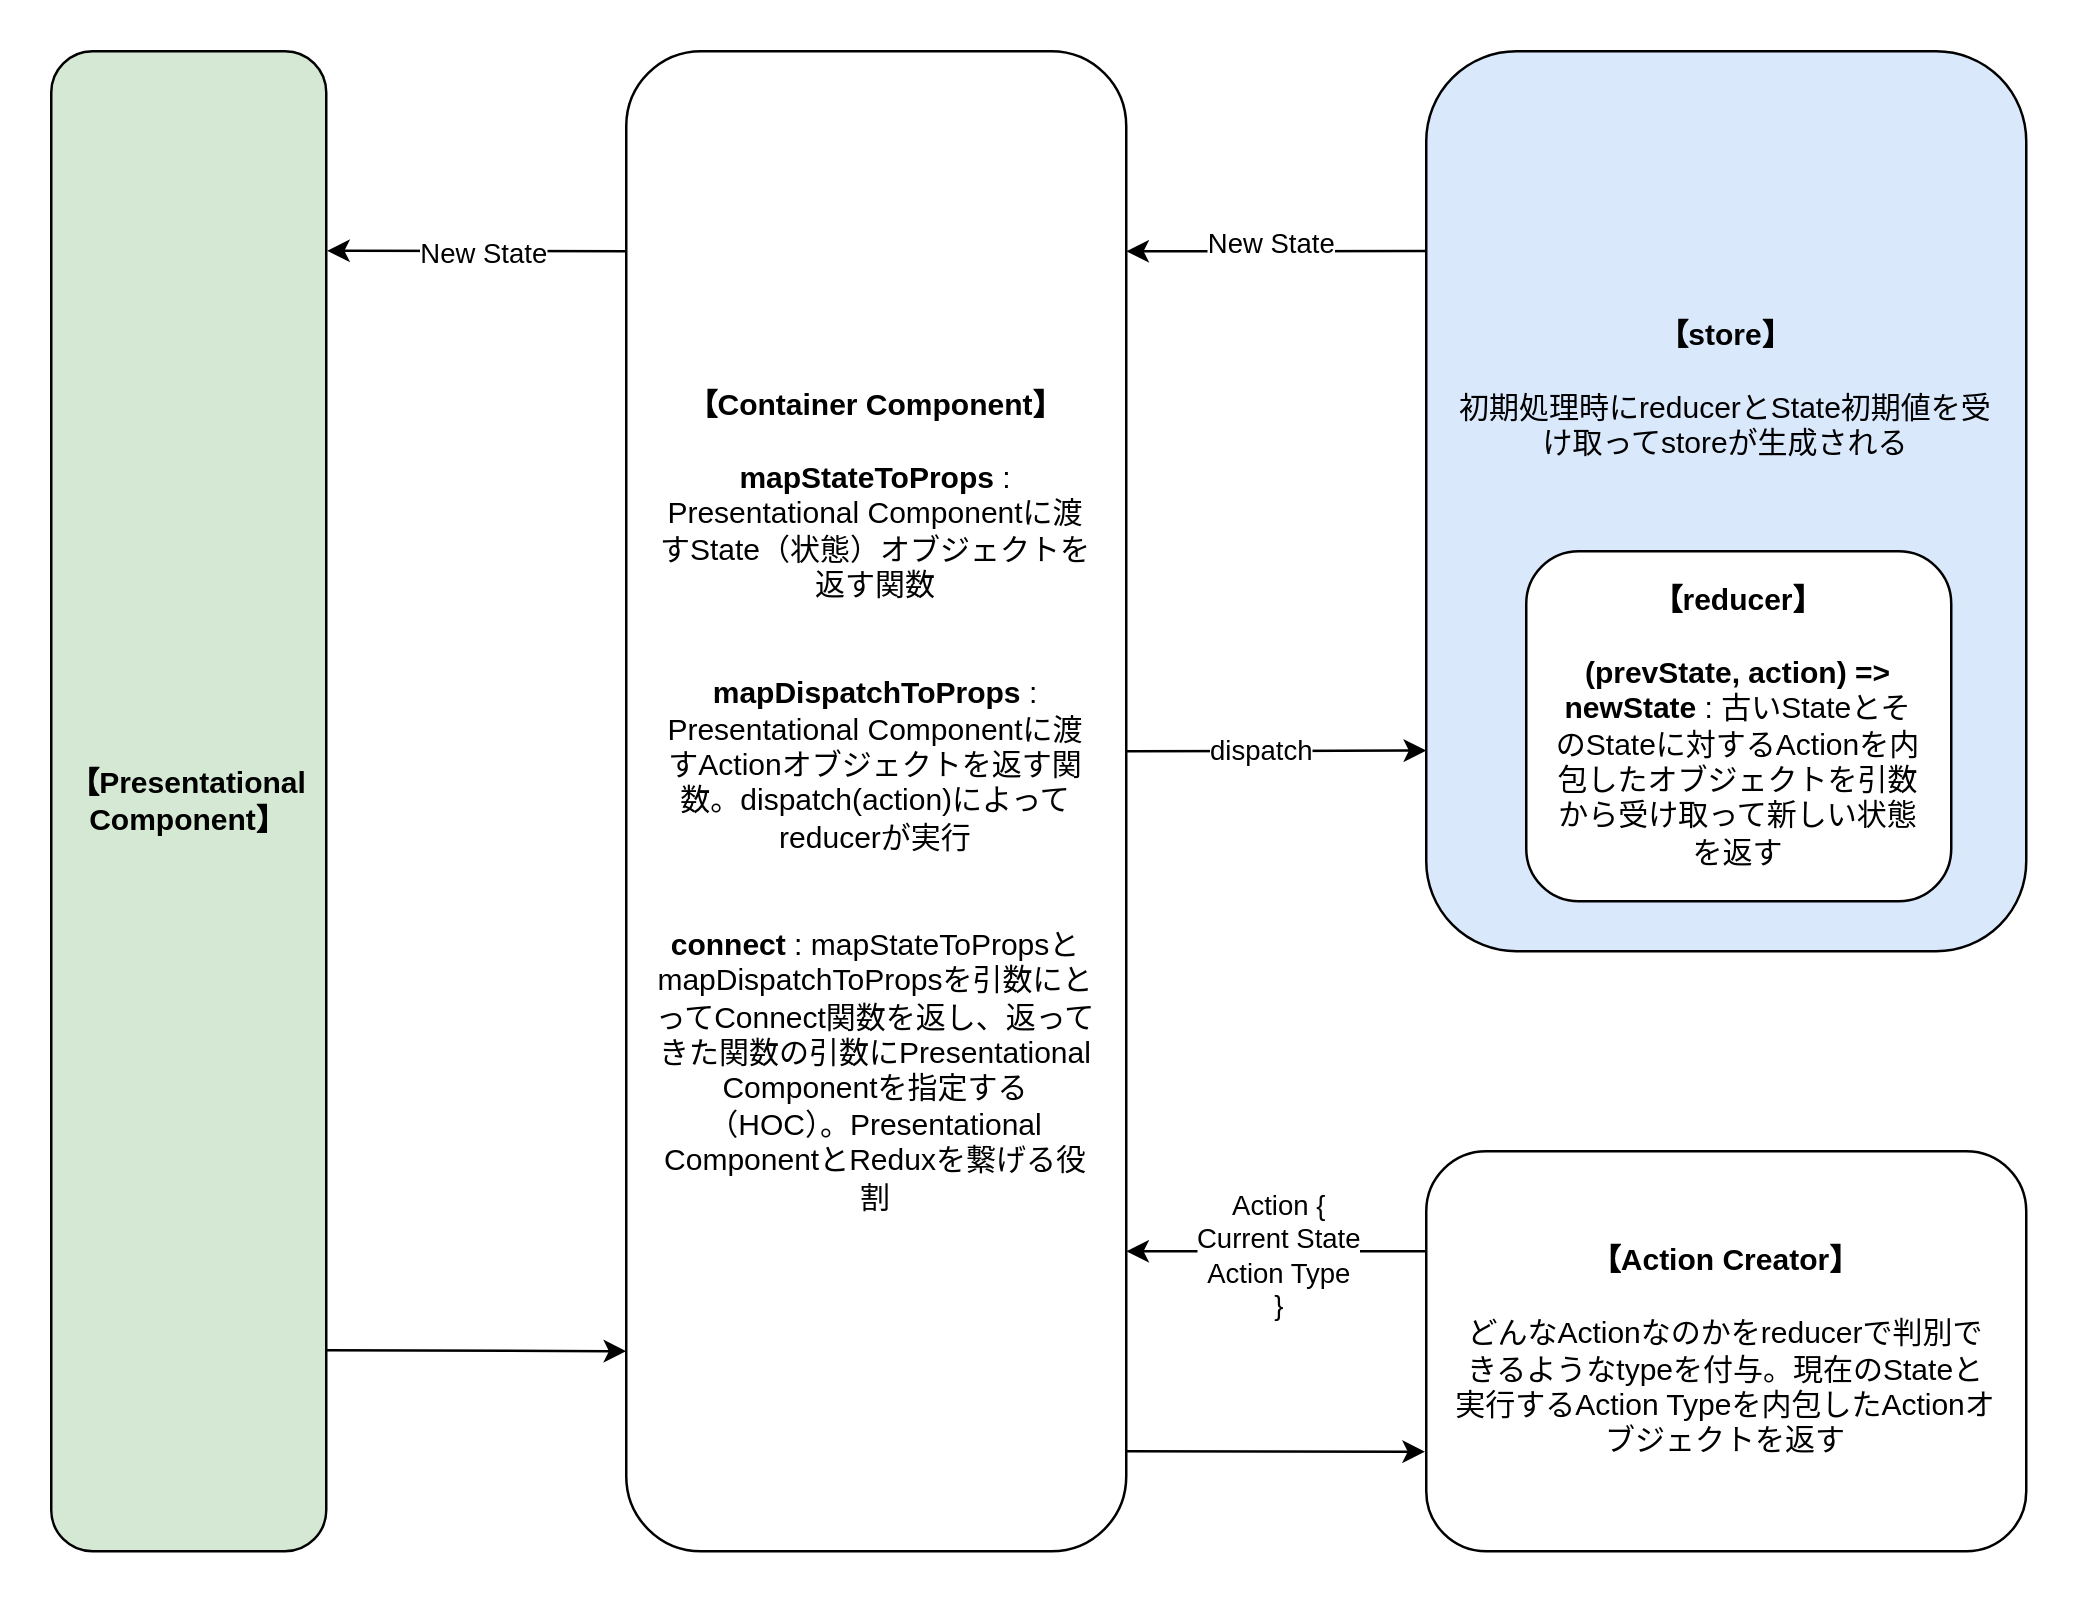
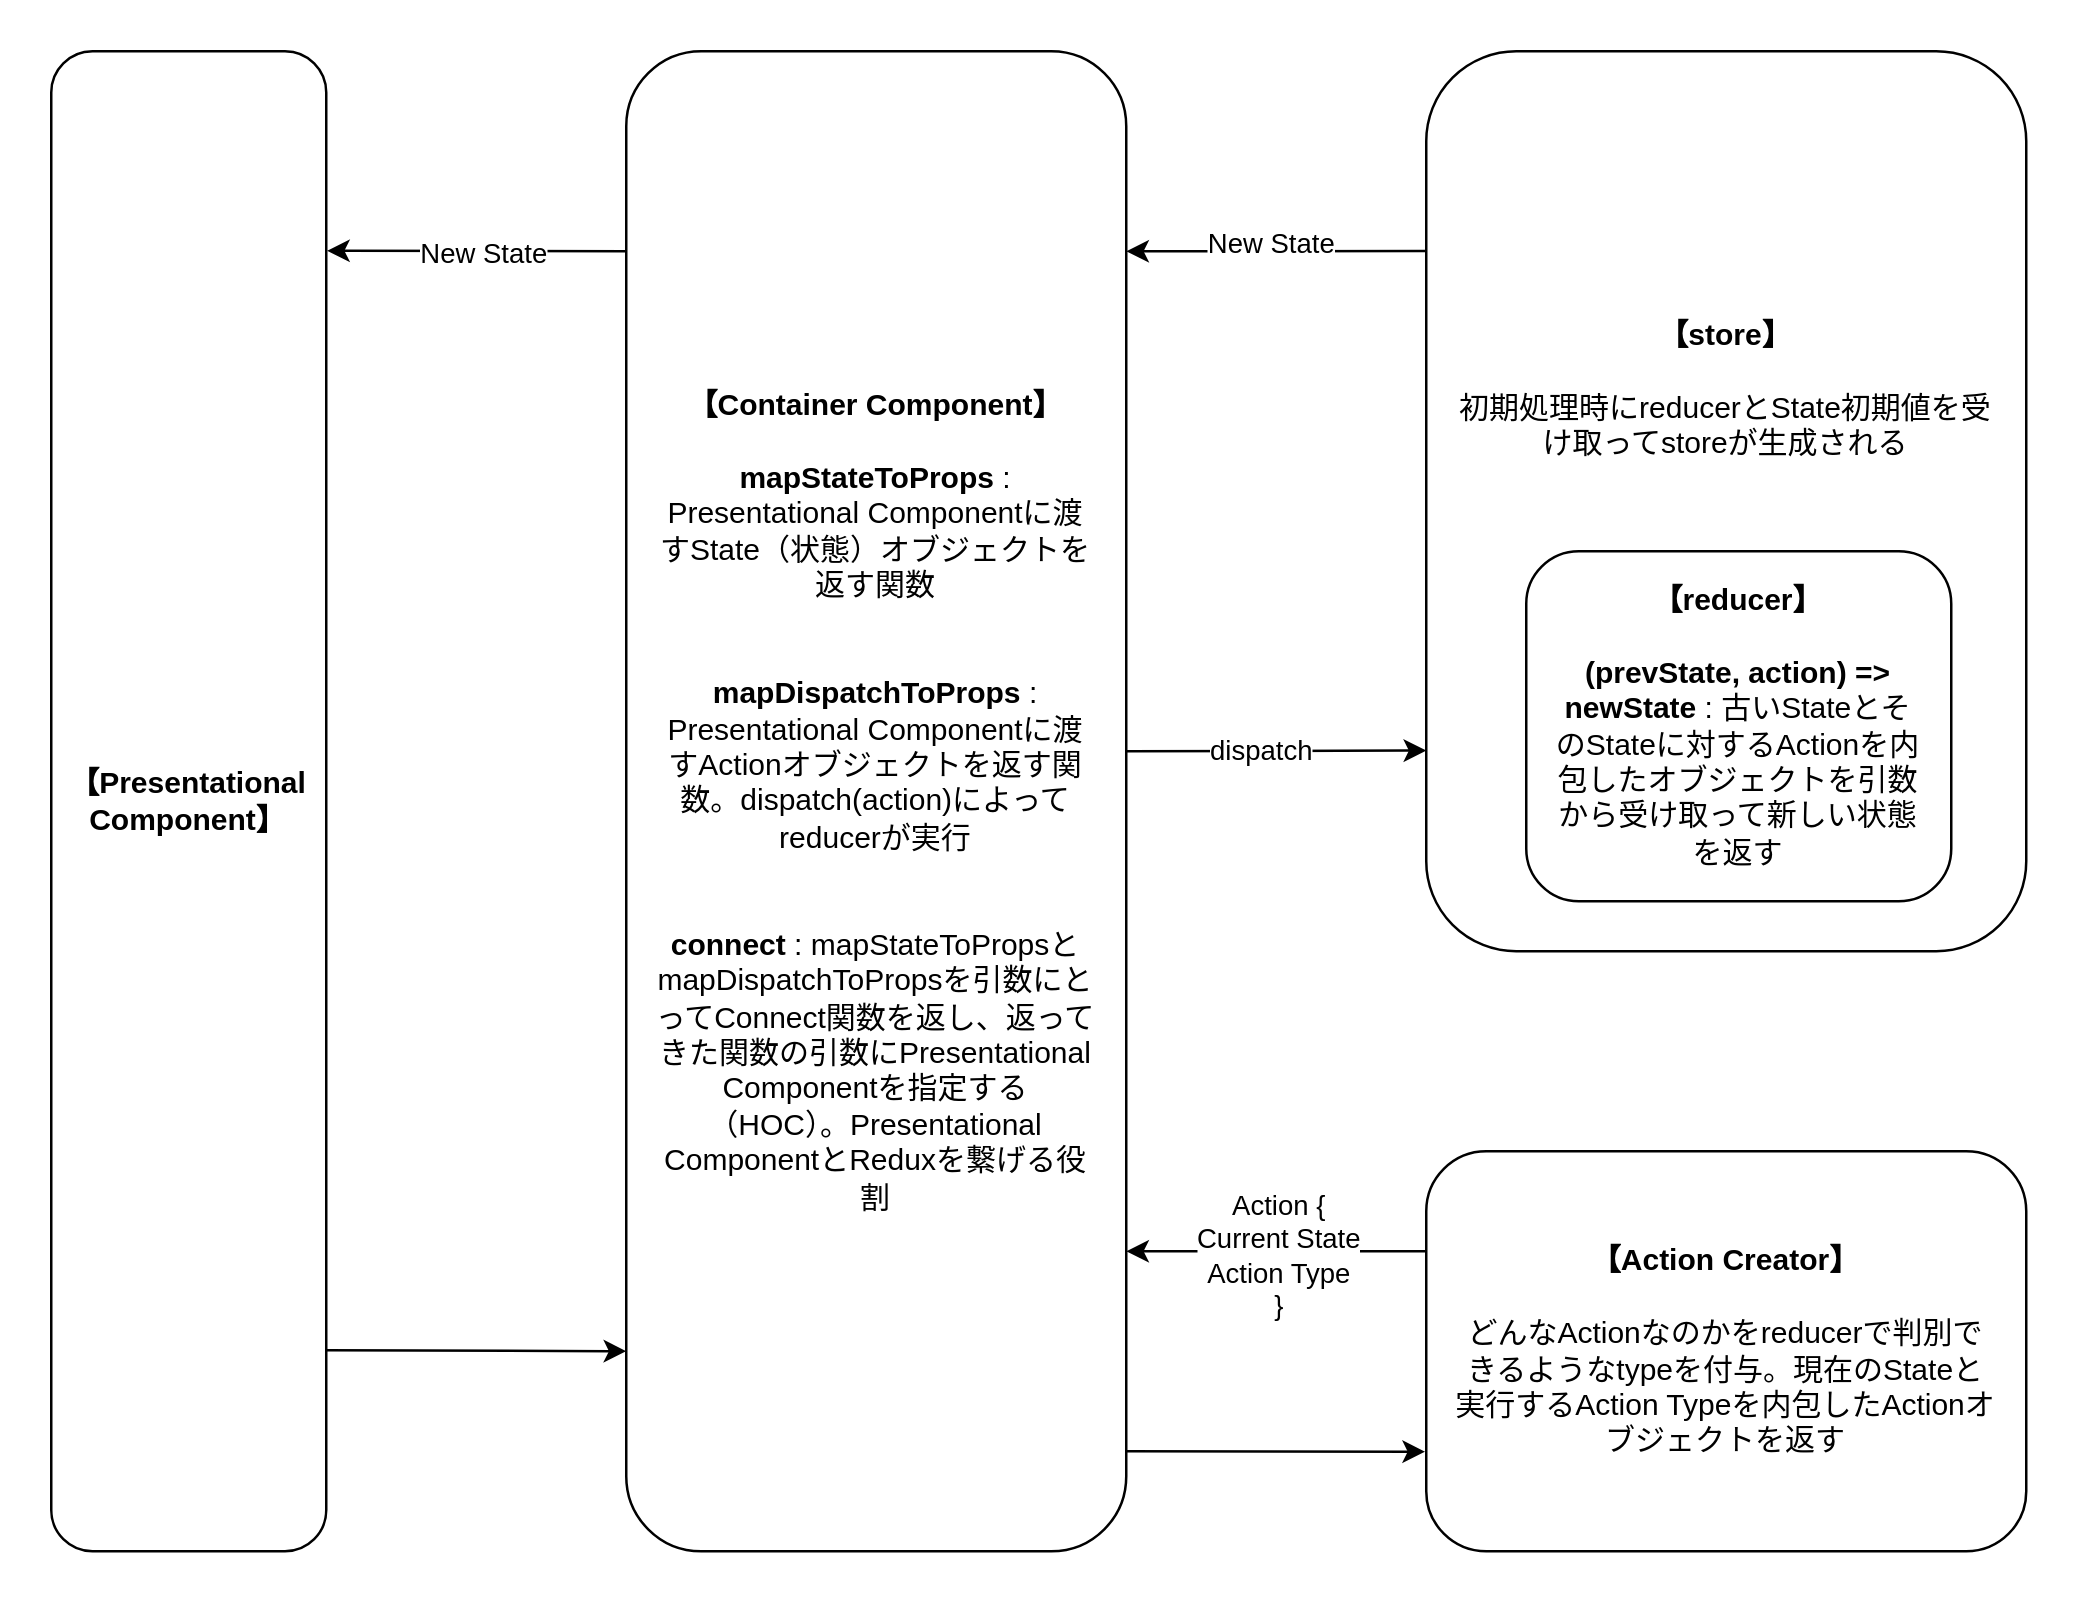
(1726, 501) -> (1726, 501)
(189, 801) -> (189, 801)
